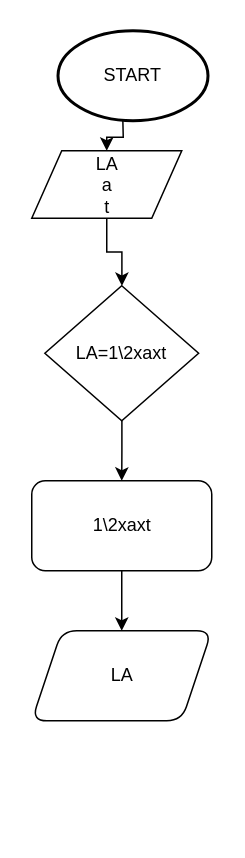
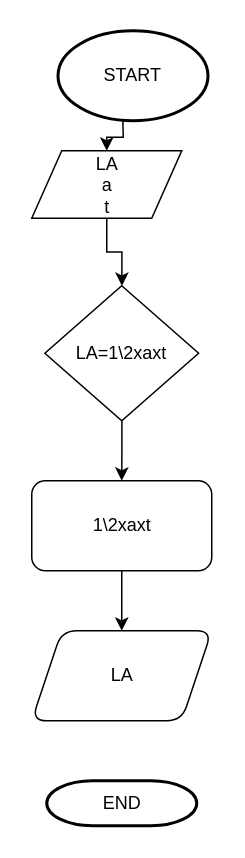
none -> (122, 803)
